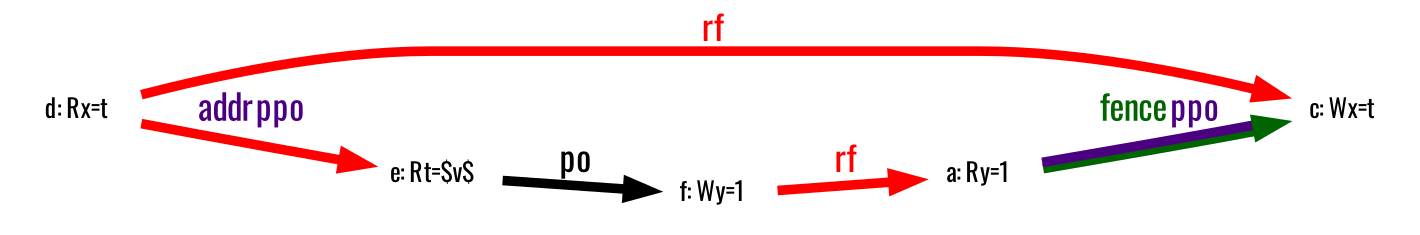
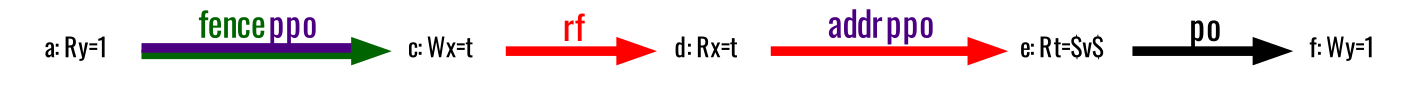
(699, 51) -> (563, 51)
(835, 186) -> none
